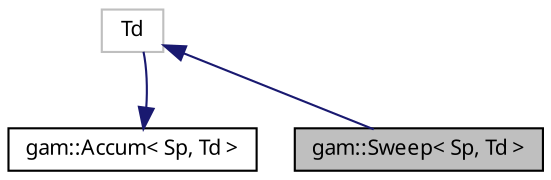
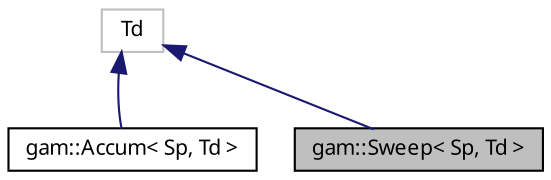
(147, 80) -> (118, 101)
